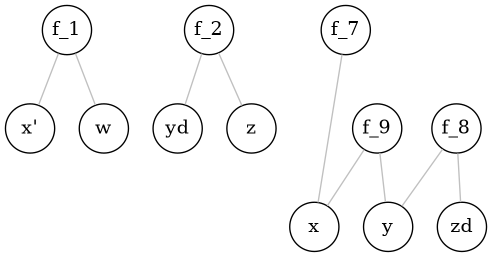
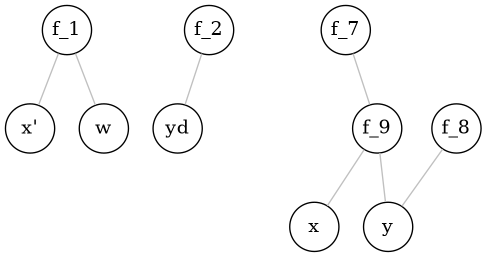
(251, 128) -> none
(330, 128) -> (361, 79)
(462, 227) -> none
